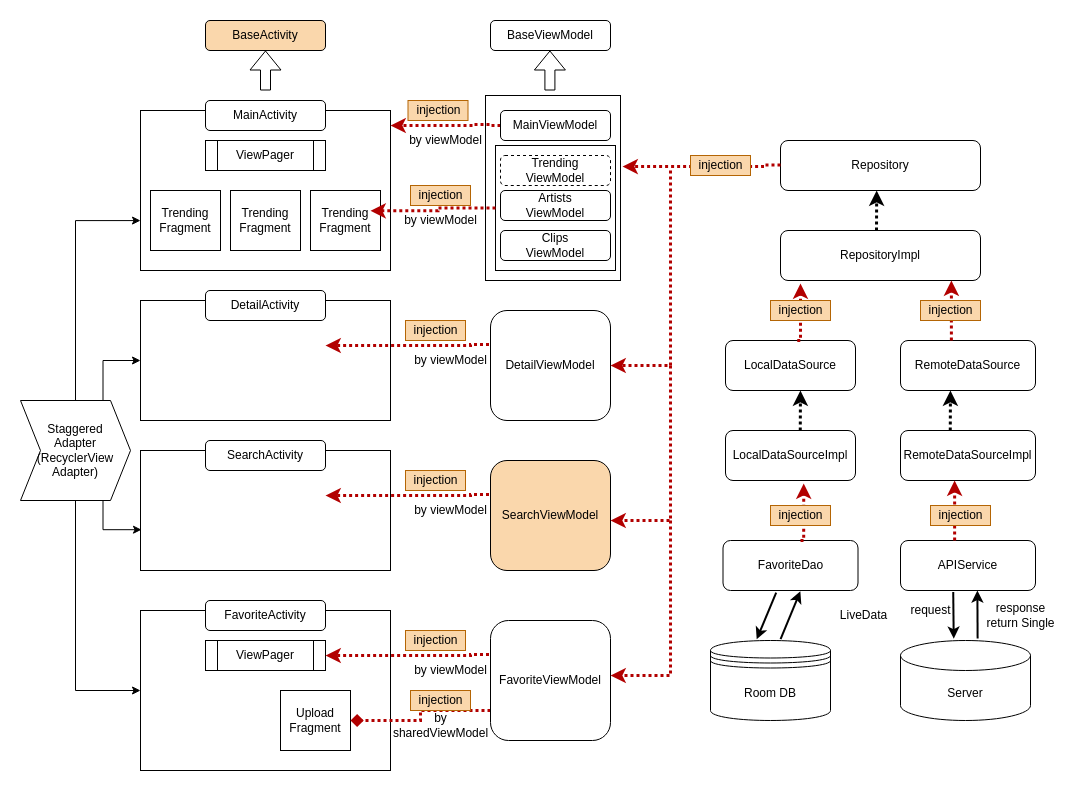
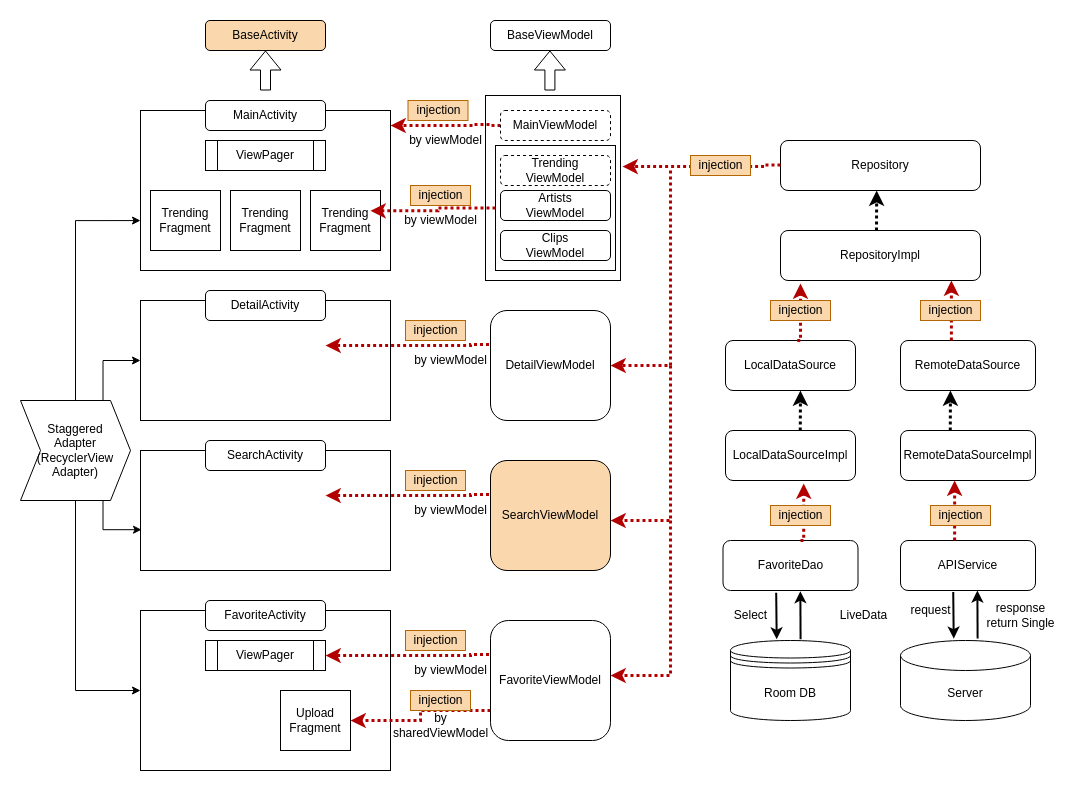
(556, 126) -> (556, 126)
none -> (751, 616)
(771, 681) -> (791, 681)
(363, 721) -> (363, 721)
